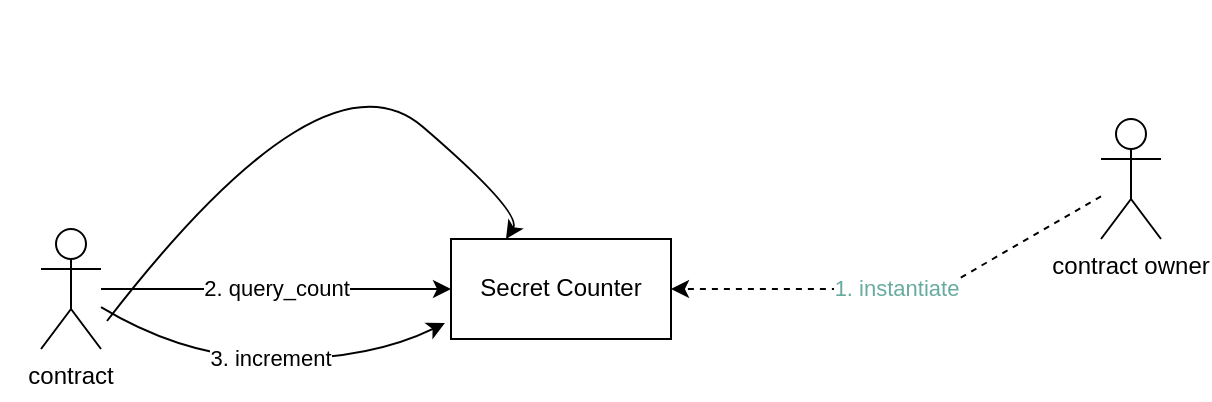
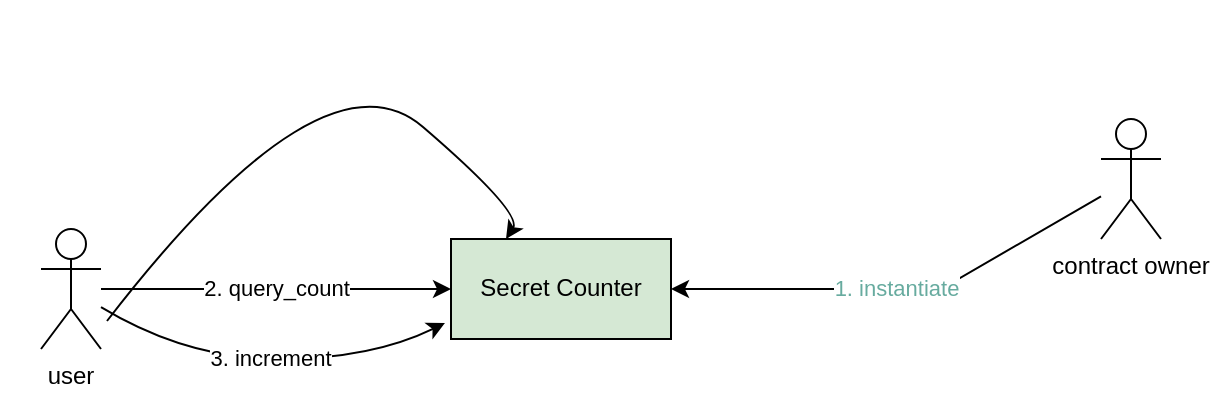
(1027, 239) -> (1027, 239)
(561, 289) -> (561, 289)
(72, 377) -> (72, 377)
